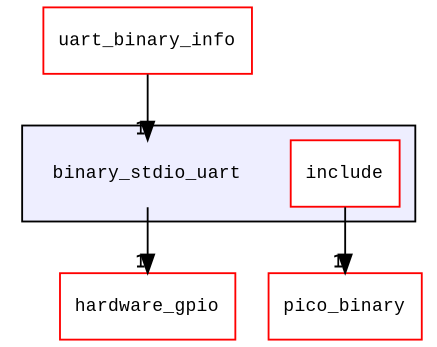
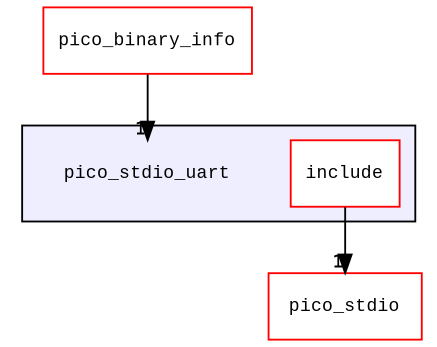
(148, 41) -> (148, 41)
(148, 174) -> (148, 174)
(148, 306) -> none
(345, 306) -> (345, 306)
